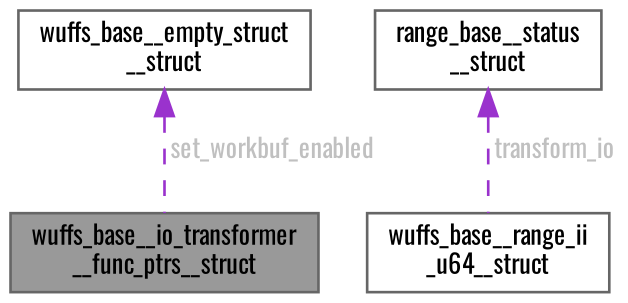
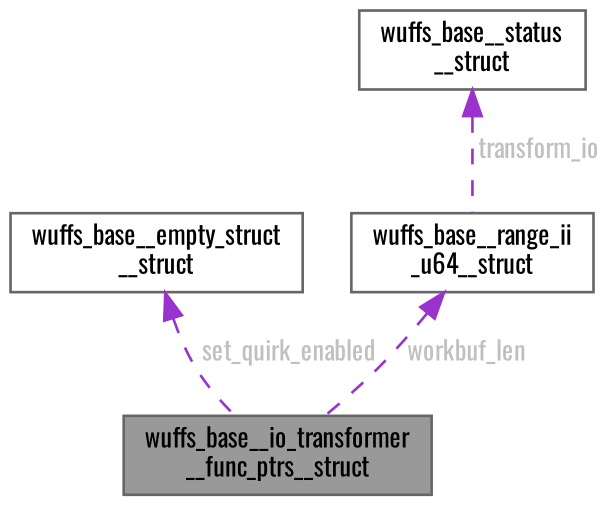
(488, 50) -> (472, 50)
(270, 151) -> (287, 354)
none -> (379, 367)
